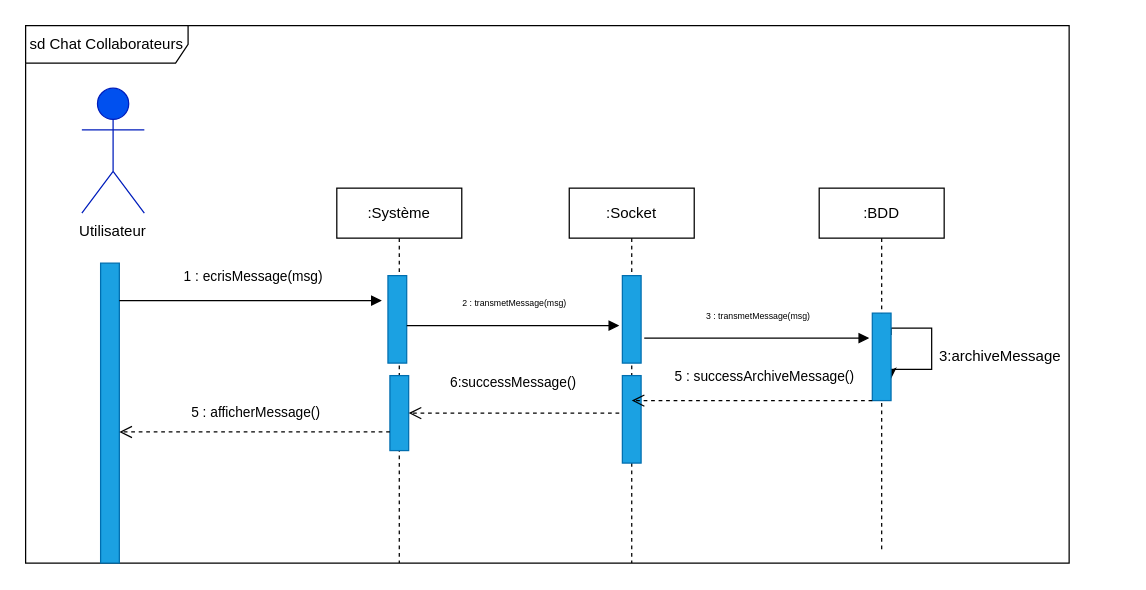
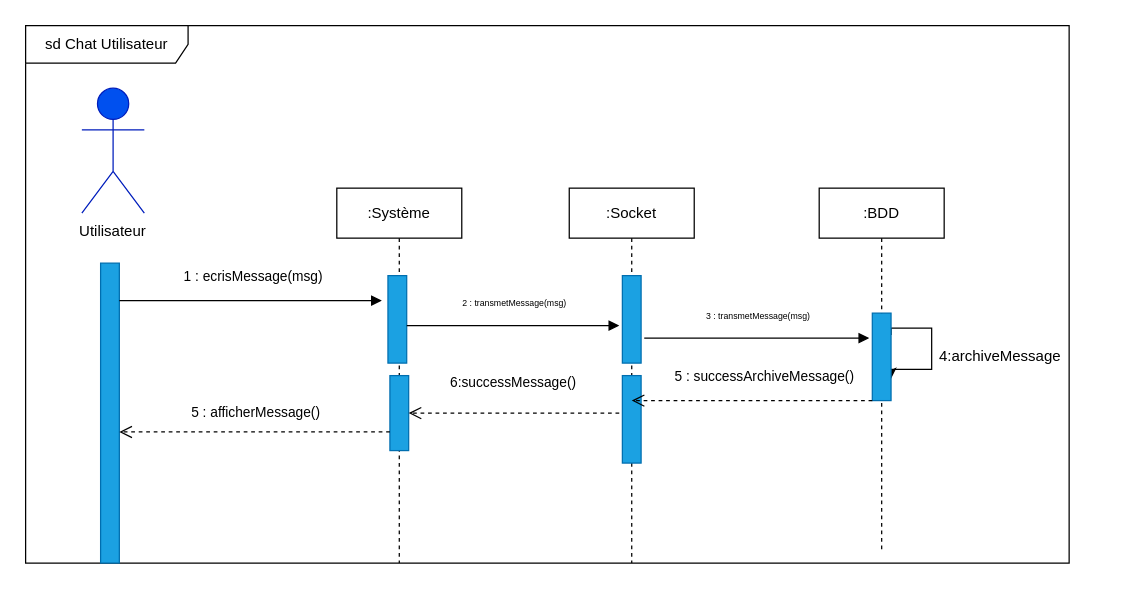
(107, 44) -> (107, 44)
(1001, 357) -> (1001, 357)
